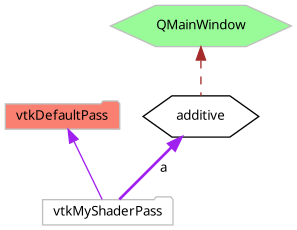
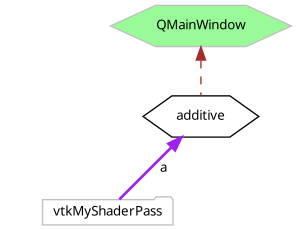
(63, 116) -> none
